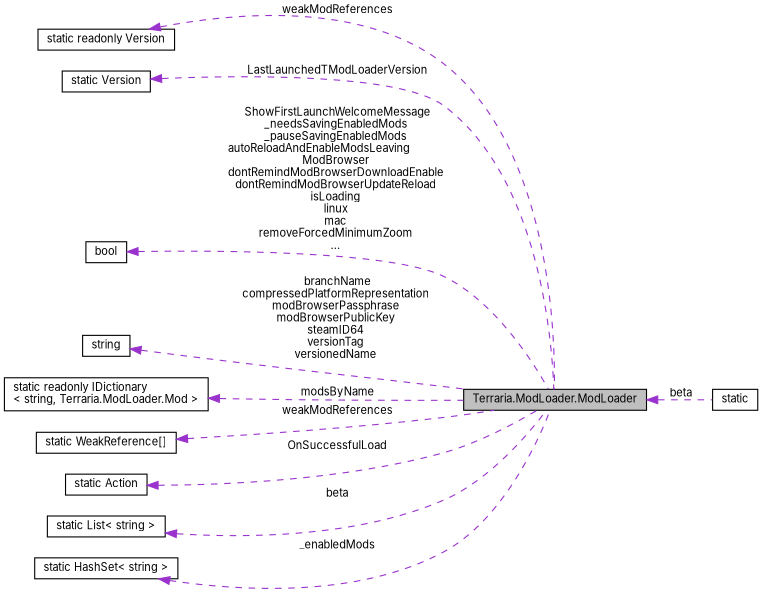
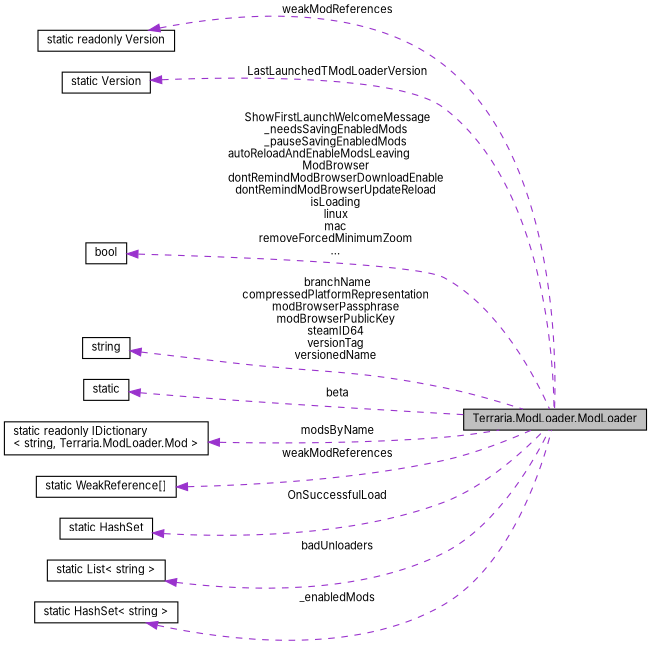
(685, 400) -> (302, 405)
(106, 485) -> (106, 529)
(336, 494) -> (336, 547)
